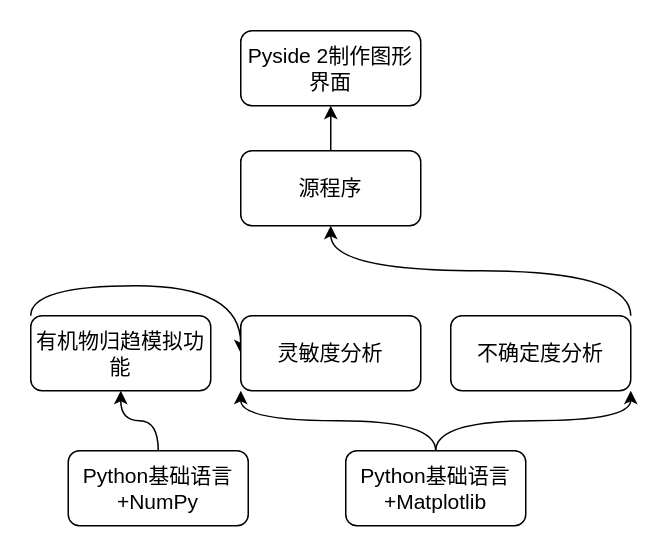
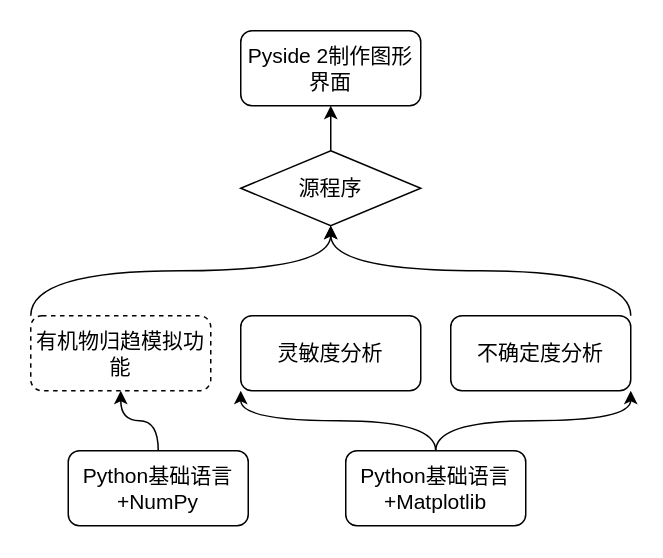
(331, 188) -> (331, 188)
(149, 286) -> (178, 271)
(121, 353) -> (121, 353)
